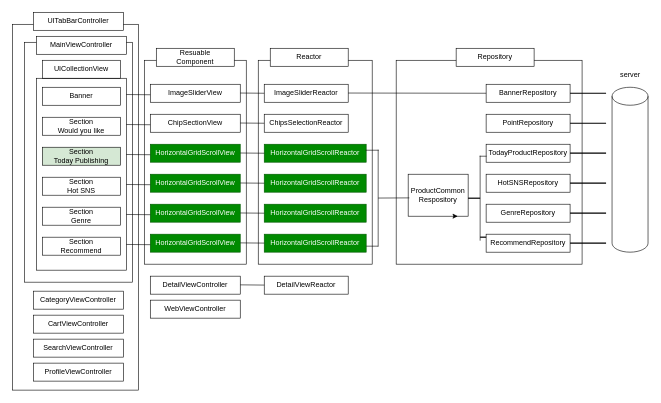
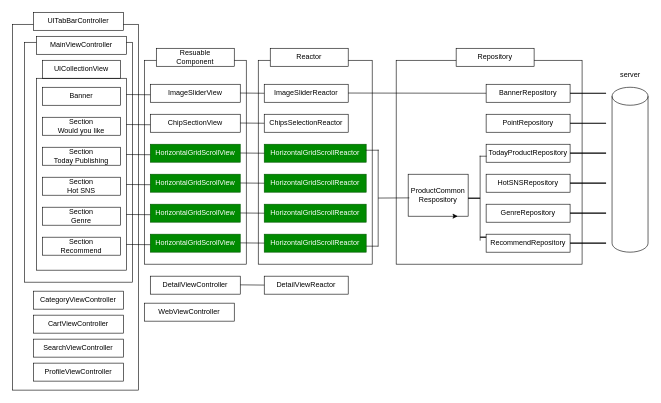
(81, 156) -> (81, 156)
(195, 309) -> (189, 312)
